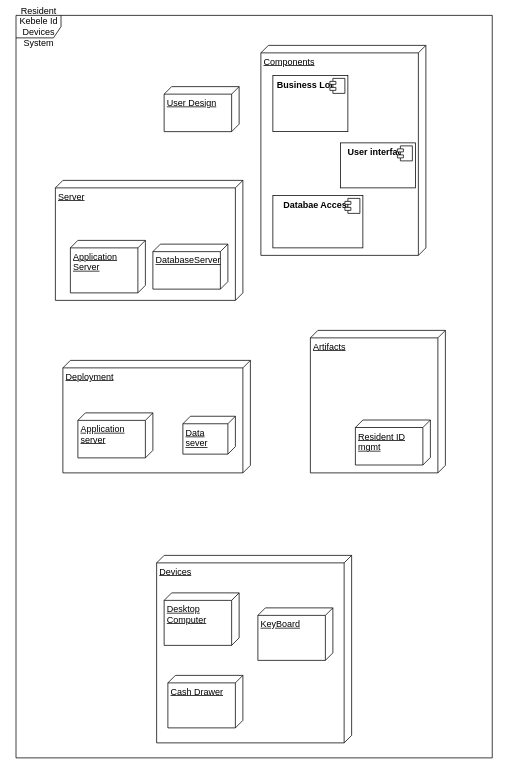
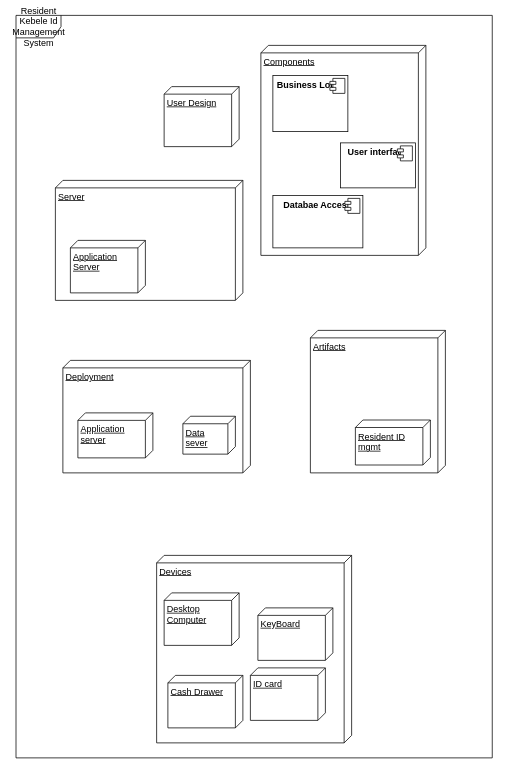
(39, 27) -> (39, 27)
(201, 109) -> (201, 117)
(190, 267) -> none
none -> (288, 694)
